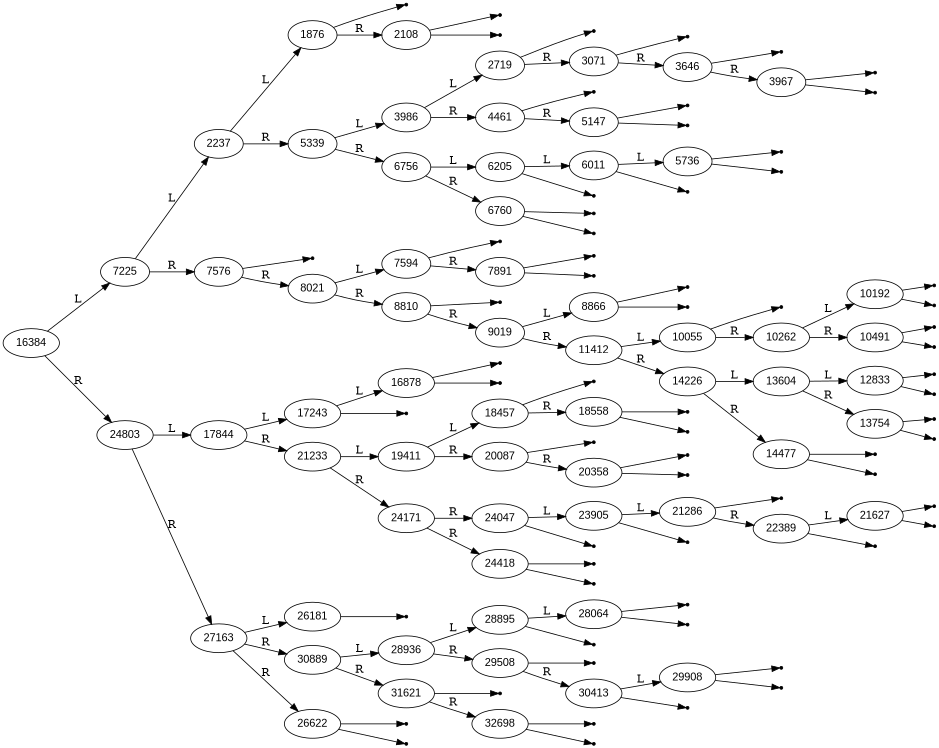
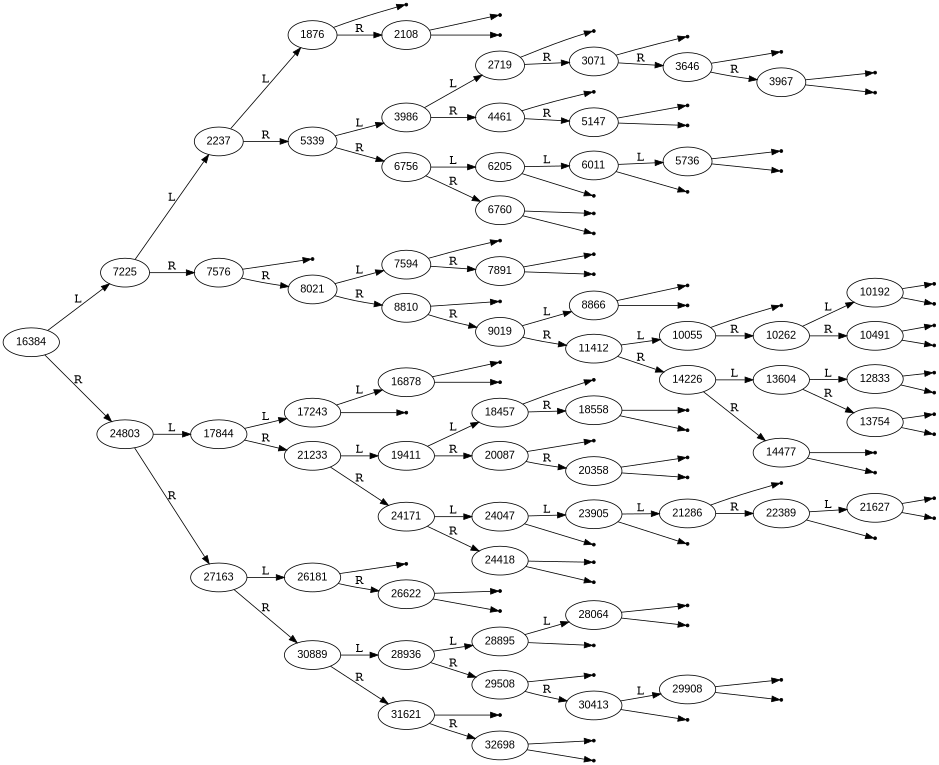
(453, 512) -> (453, 511)
(263, 678) -> (354, 587)
